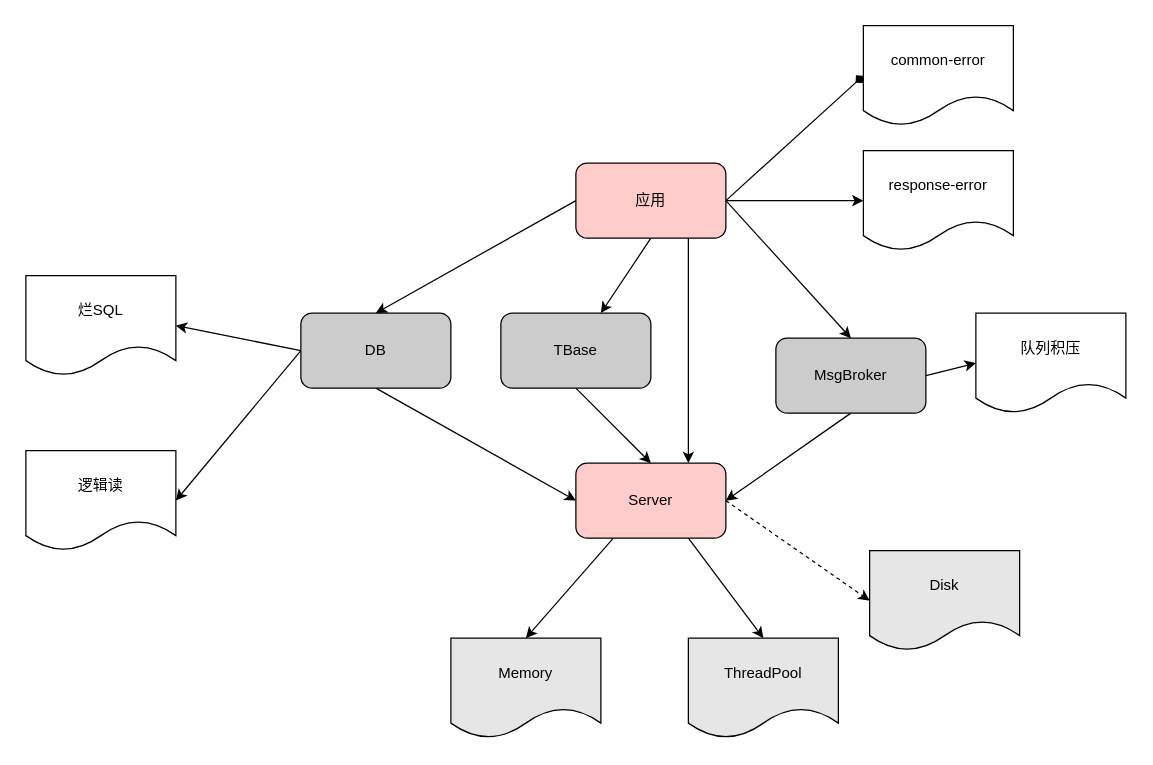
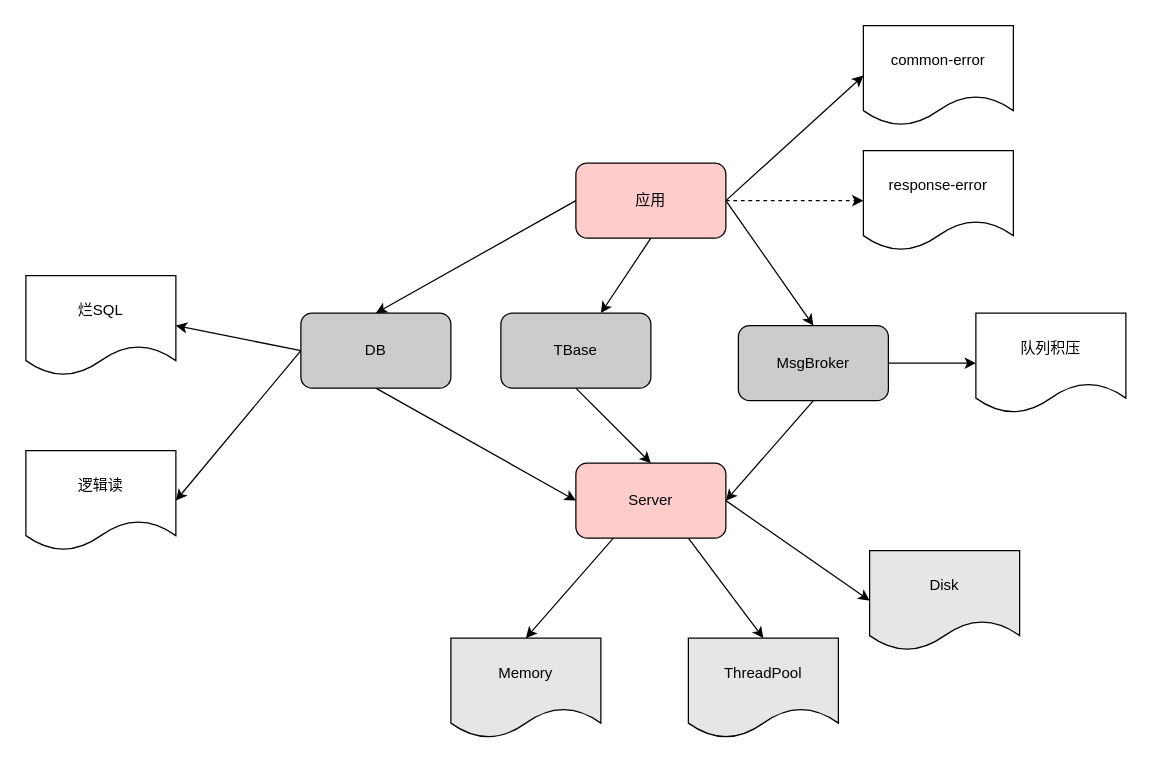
(856, 82) -> (856, 82)
(791, 201) -> (791, 201)
(688, 346) -> none
(851, 376) -> (813, 363)
(795, 549) -> (795, 549)
